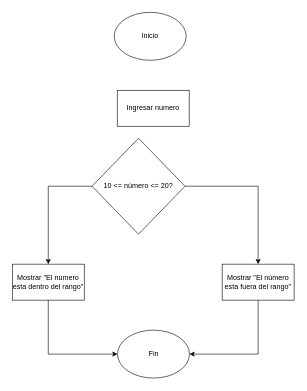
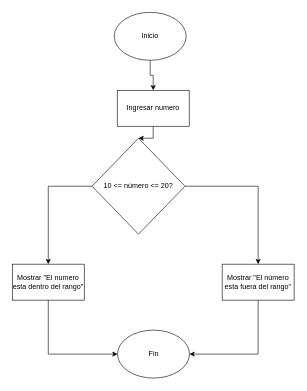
none -> (153, 77)
none -> (144, 138)
